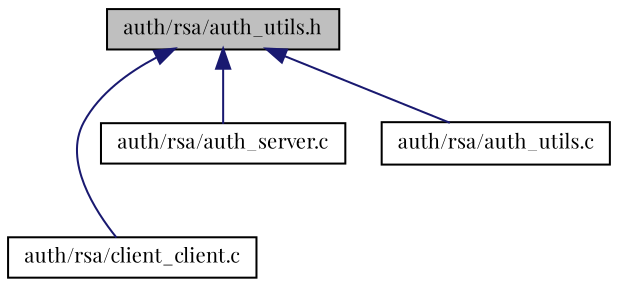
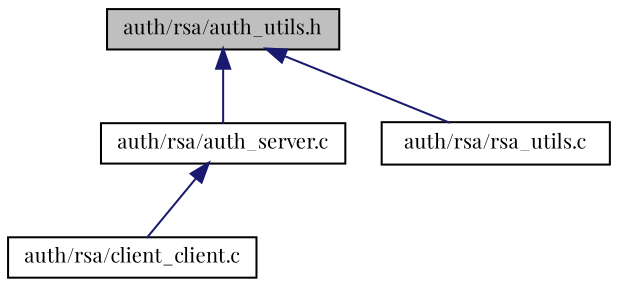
(79, 135) -> (171, 208)
(496, 143) -> (496, 143)
